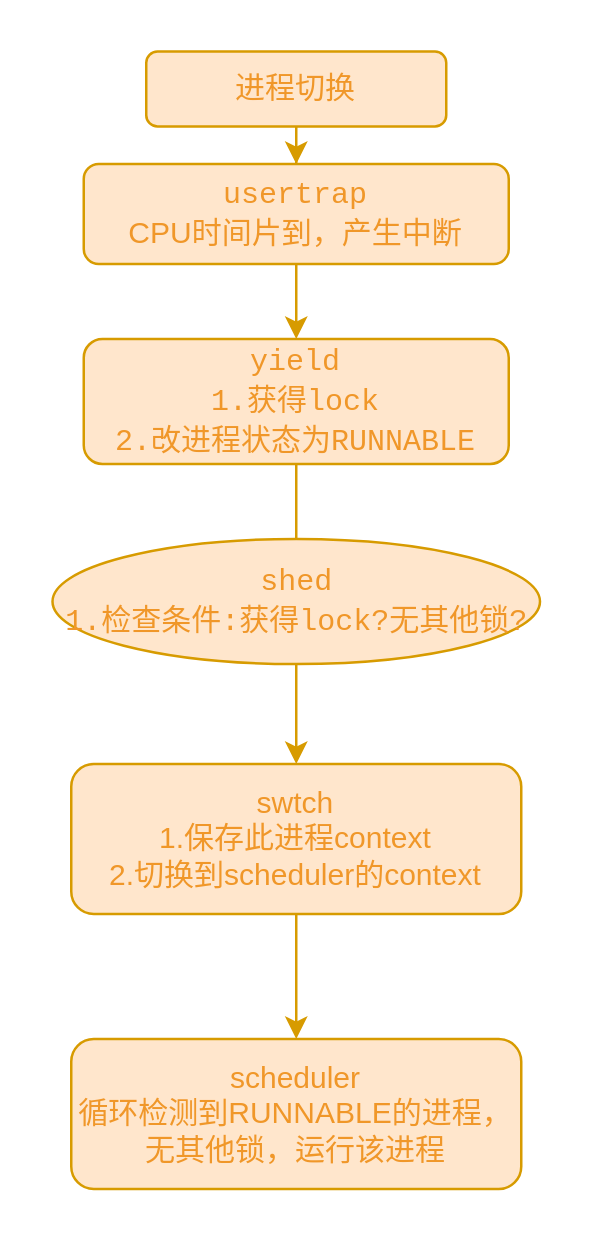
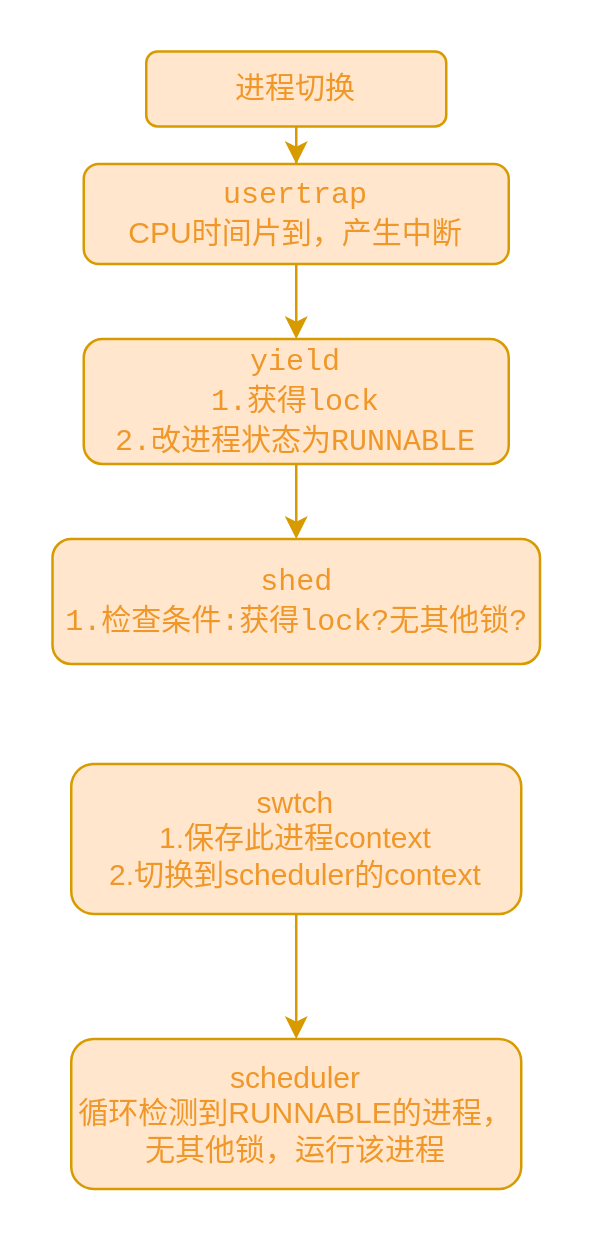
(296, 528) -> (296, 521)
(296, 601) -> (296, 601)
(296, 706) -> none
